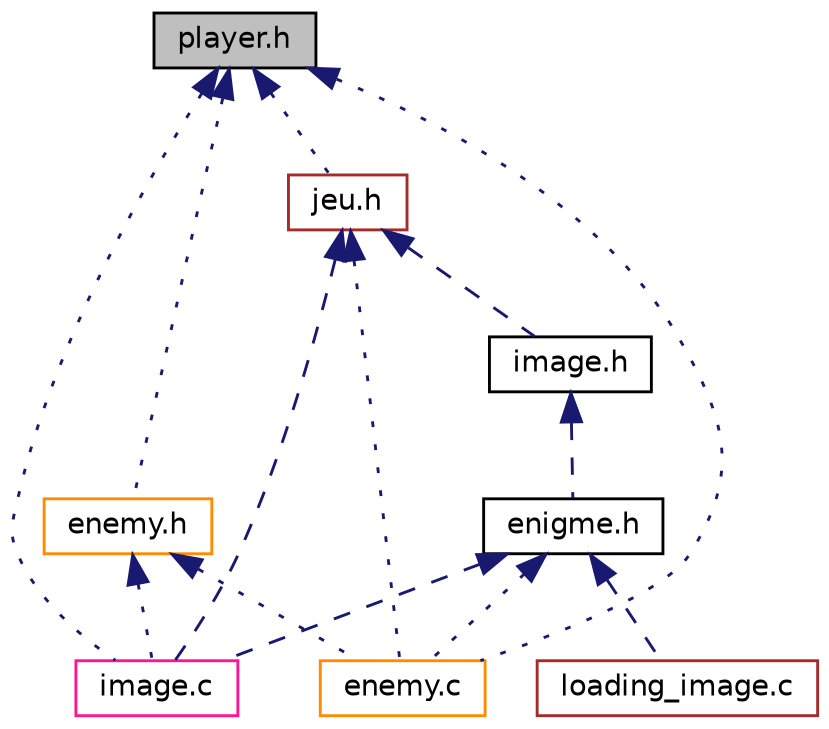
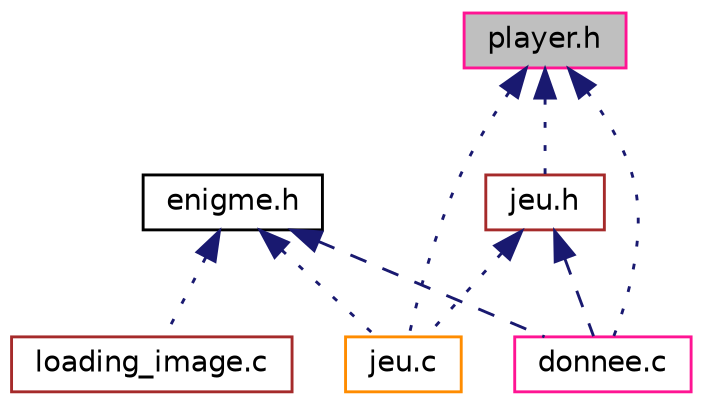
(235, 40) -> (545, 40)
(570, 364) -> none
(128, 526) -> none
(634, 620) -> (185, 297)
(157, 688) -> (603, 364)
(403, 688) -> (403, 364)
